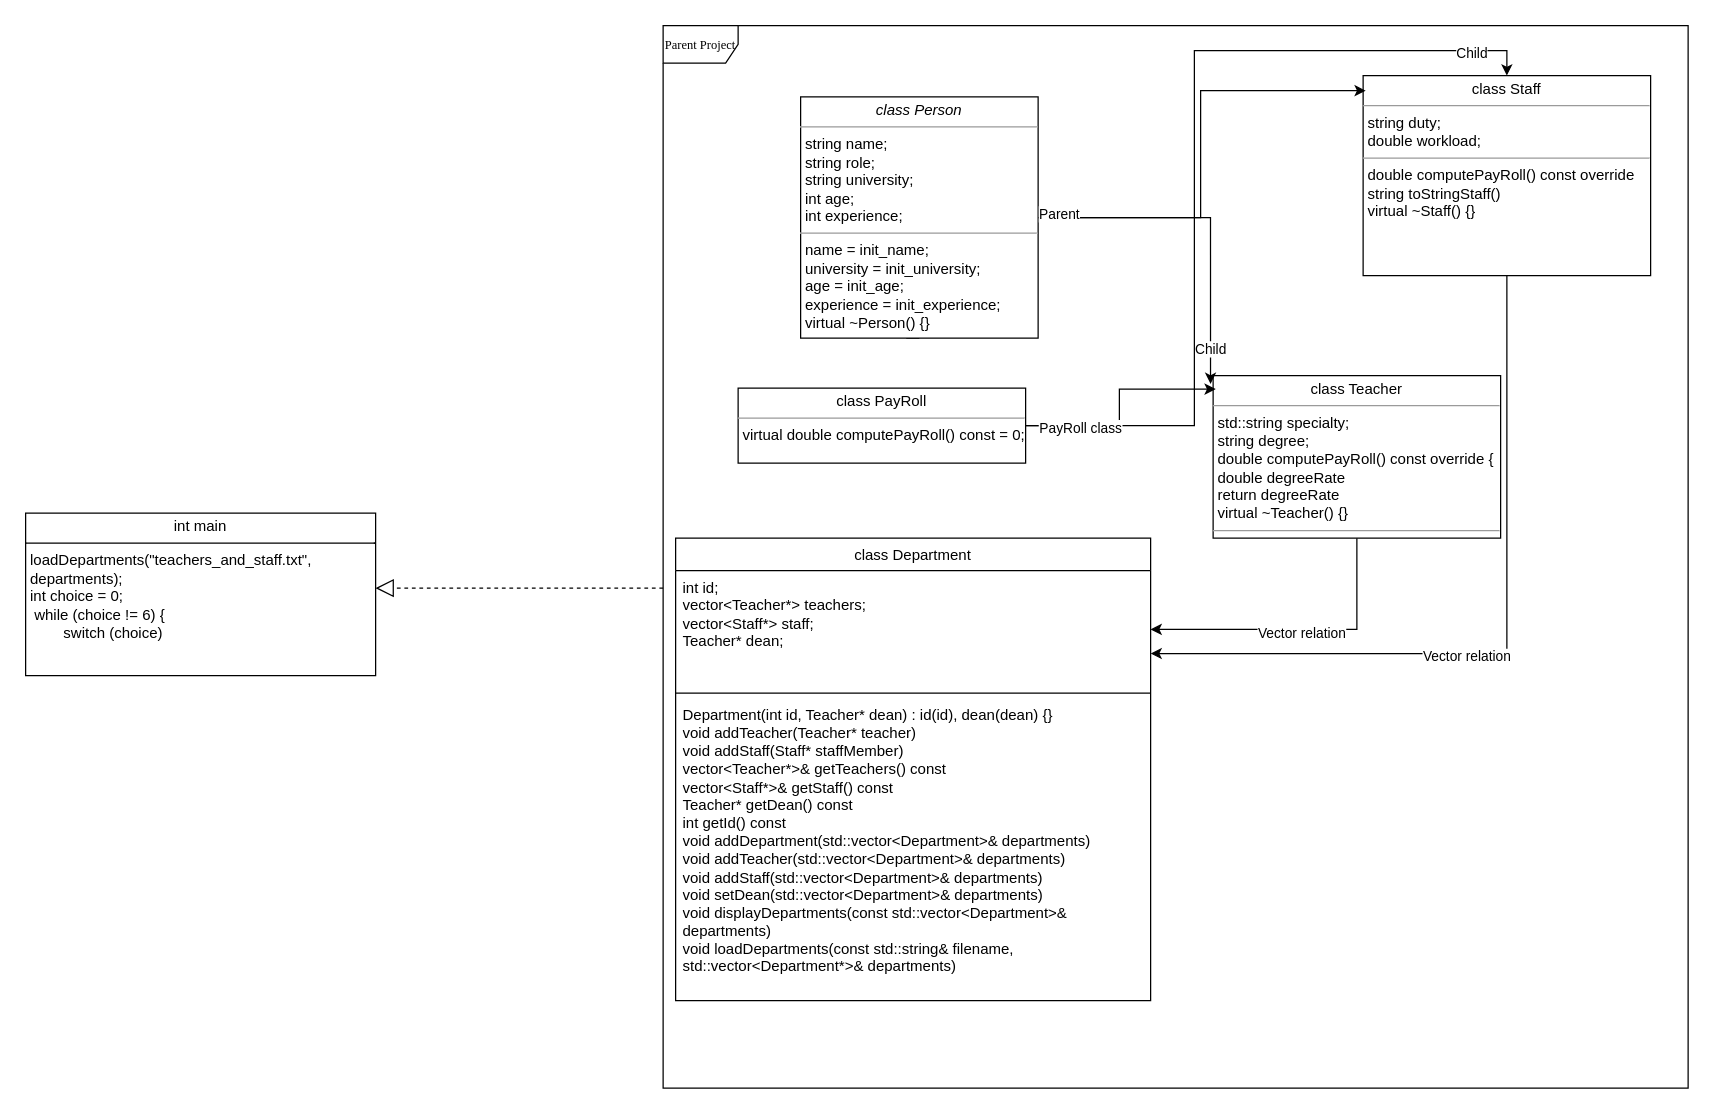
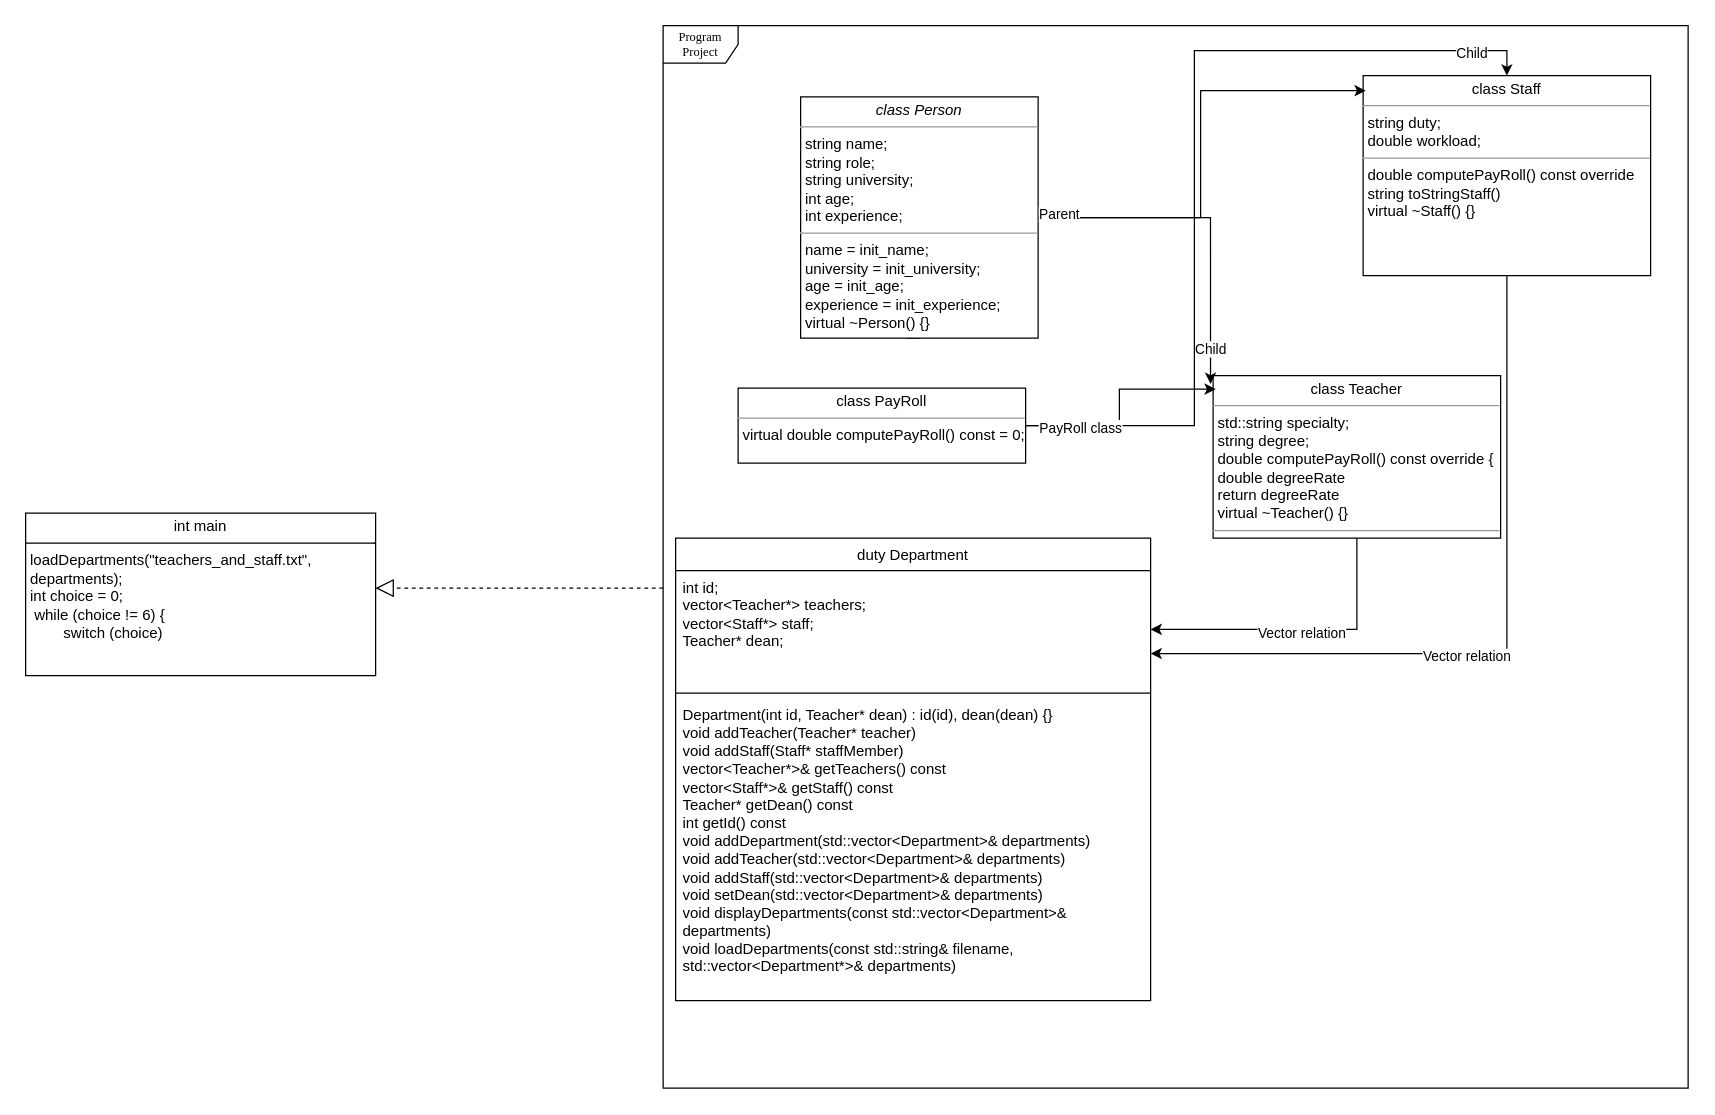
(701, 44) -> (701, 44)
(913, 556) -> (913, 556)
